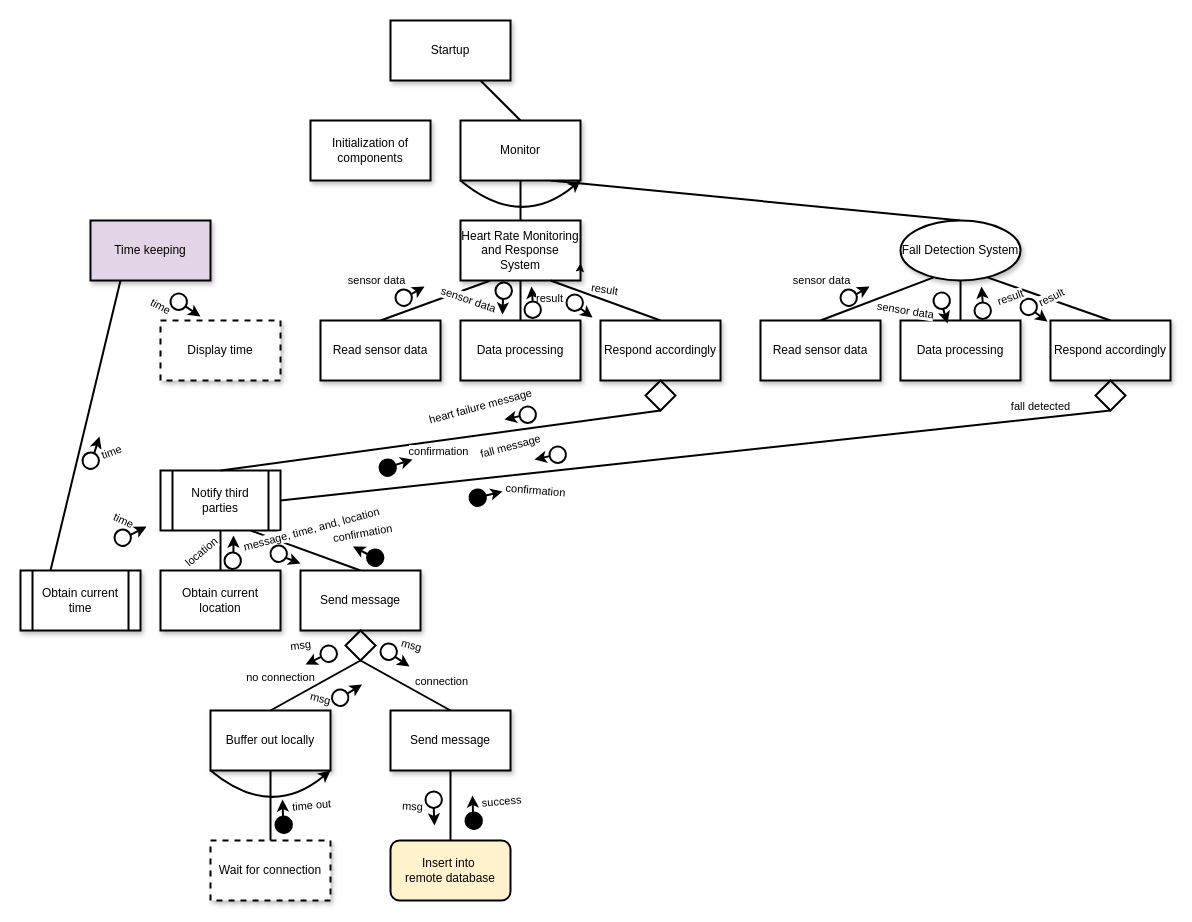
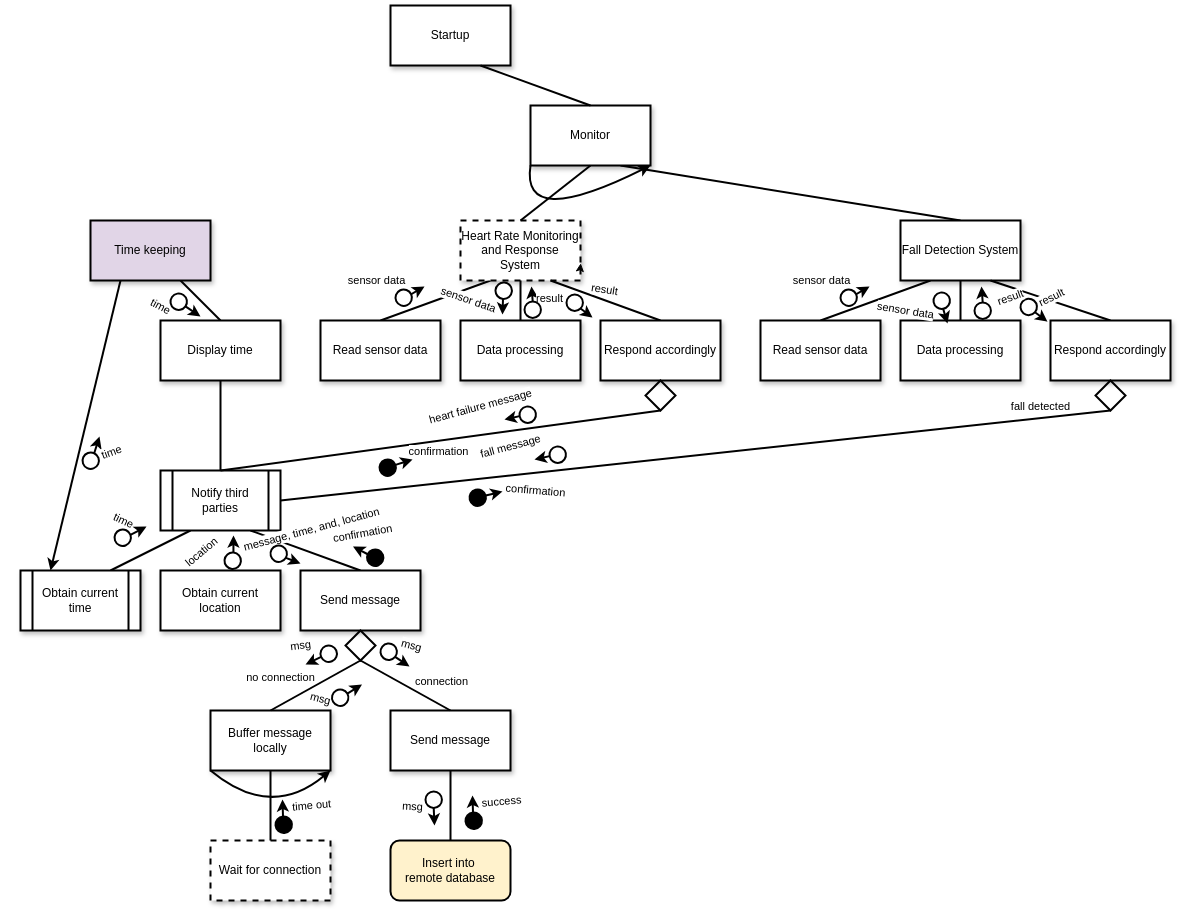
(451, 51) -> (451, 36)
(371, 151) -> none
(521, 151) -> (591, 136)
(521, 251) -> (521, 251)
(961, 251) -> (961, 251)
none -> (201, 301)
(221, 351) -> (221, 351)
none -> (151, 550)
(221, 551) -> (221, 425)
(52, 563) -> (53, 560)
(271, 741) -> (271, 741)
